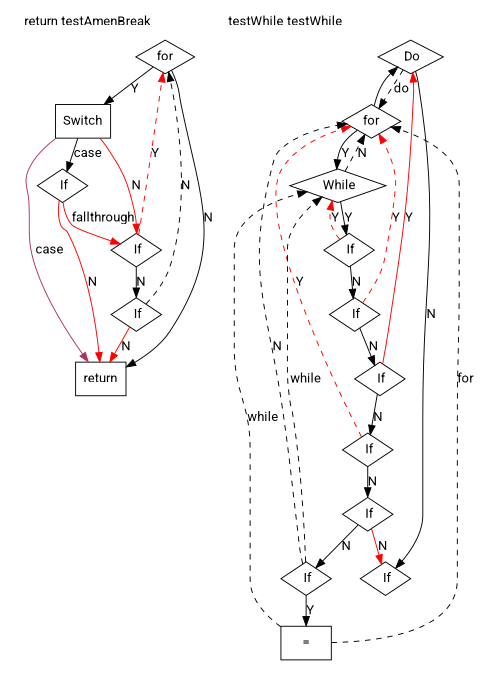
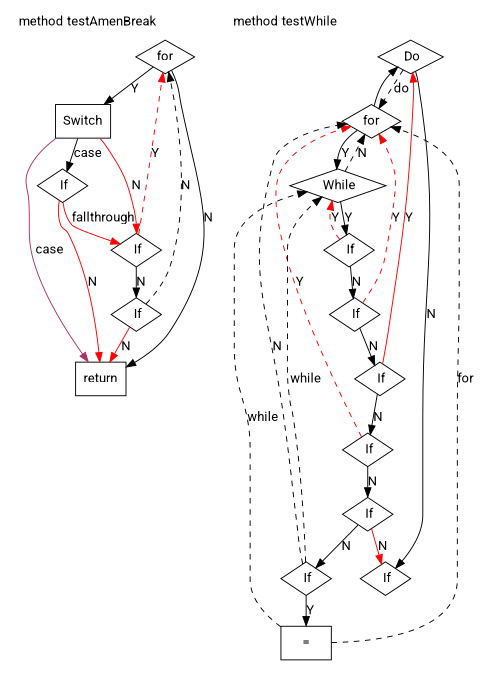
(88, 22) -> (88, 22)
(286, 22) -> (286, 22)
